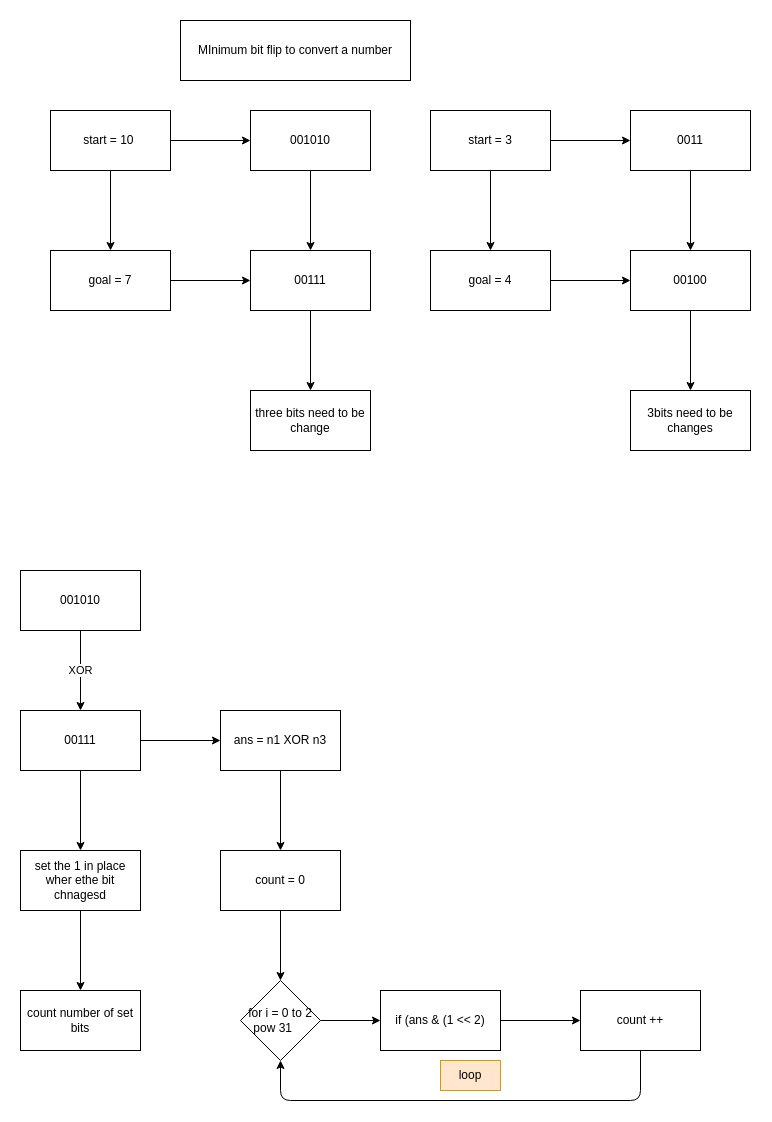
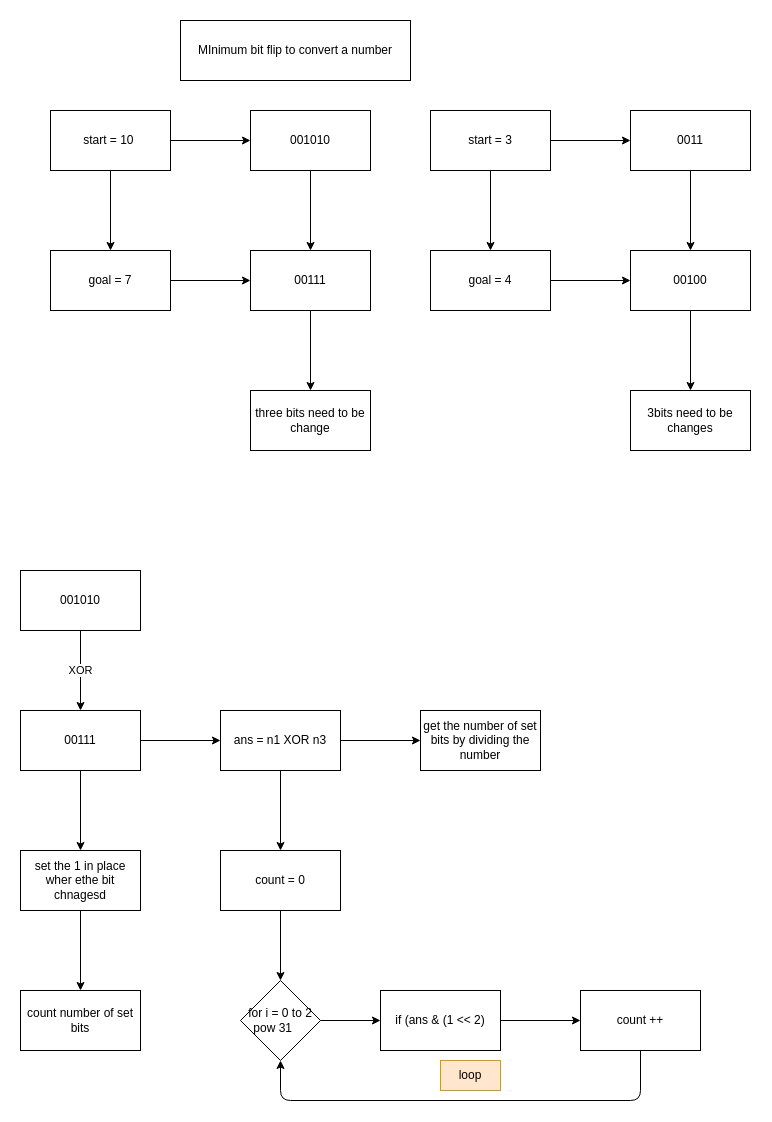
none -> (377, 741)
none -> (481, 741)
